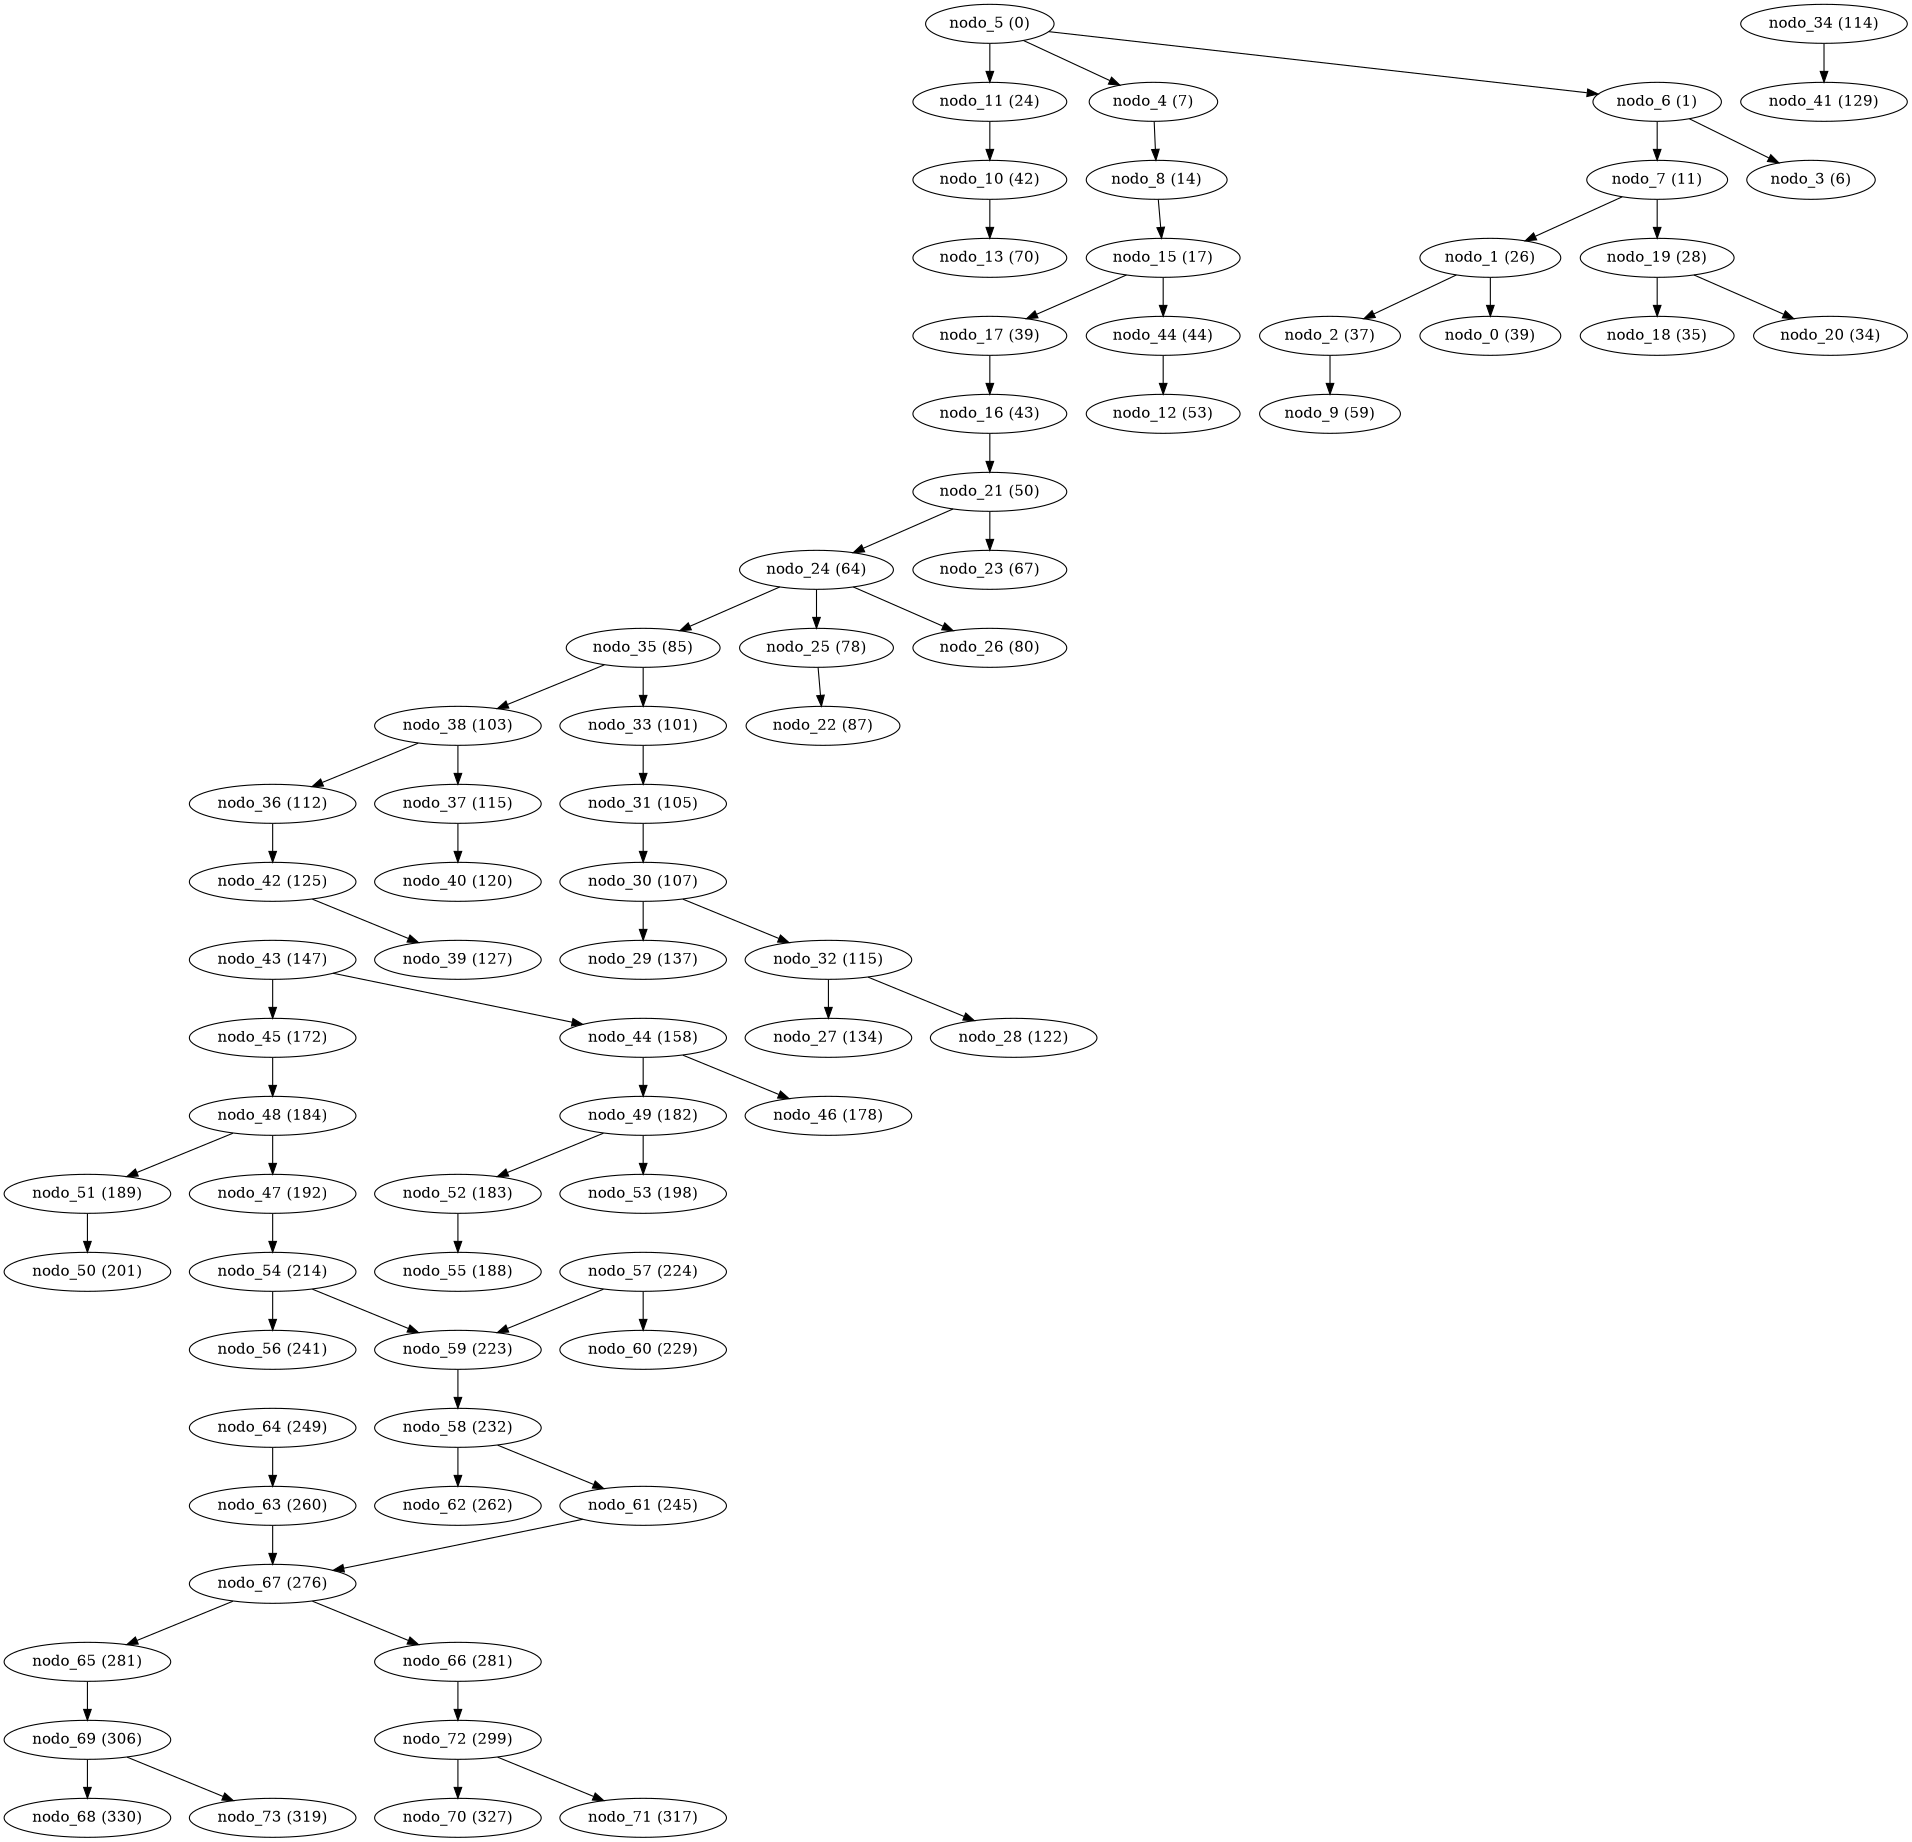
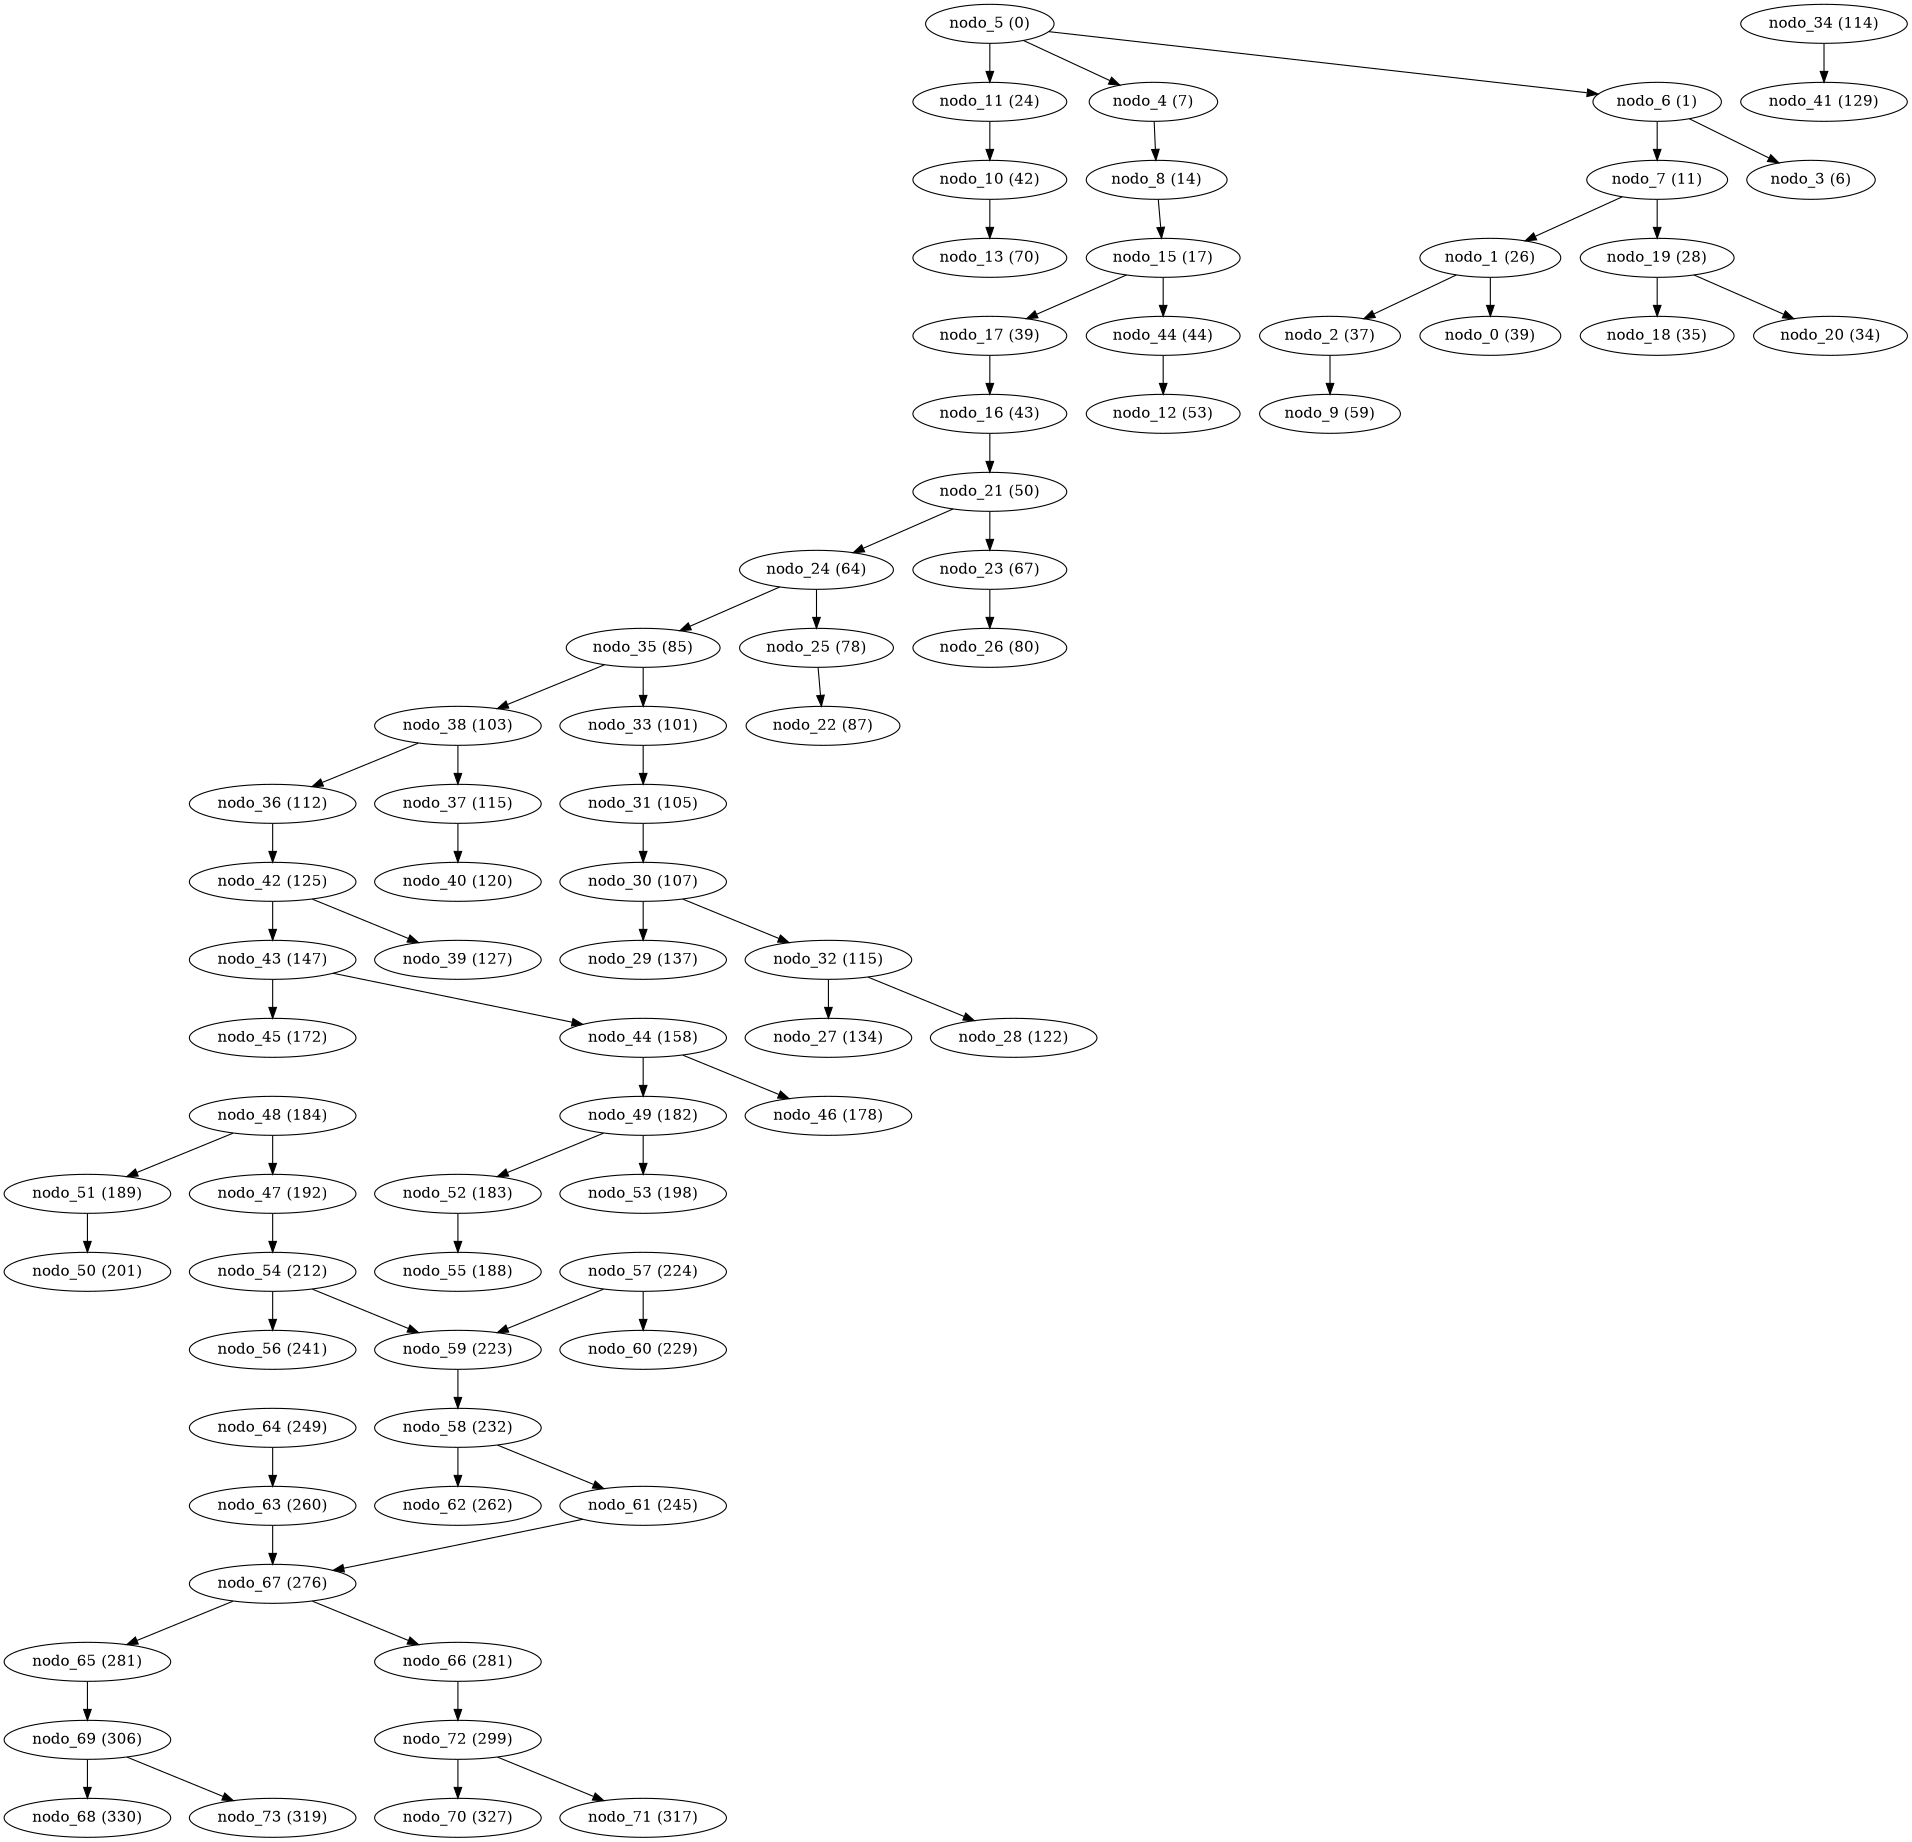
(898, 607) -> (990, 604)
none -> (273, 916)
(273, 1072) -> none
(273, 1272) -> (273, 1272)
